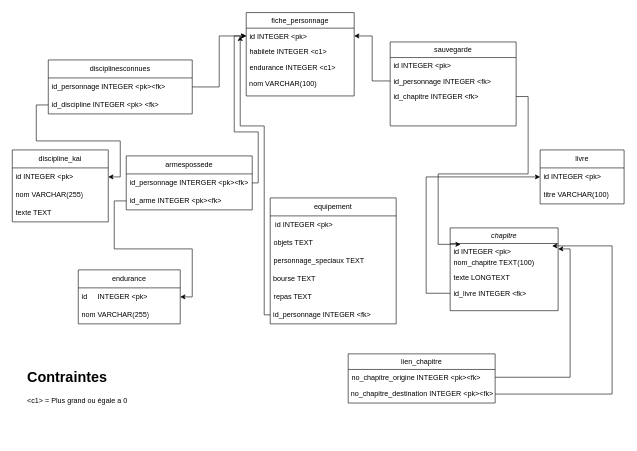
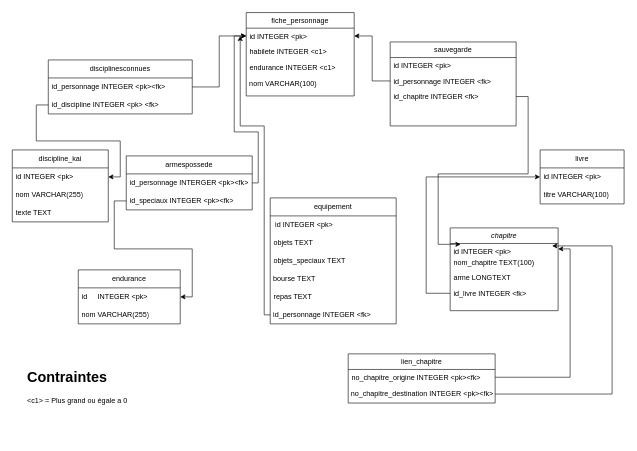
(175, 201) -> (183, 201)
(320, 261) -> (312, 261)
(481, 278) -> (479, 278)
